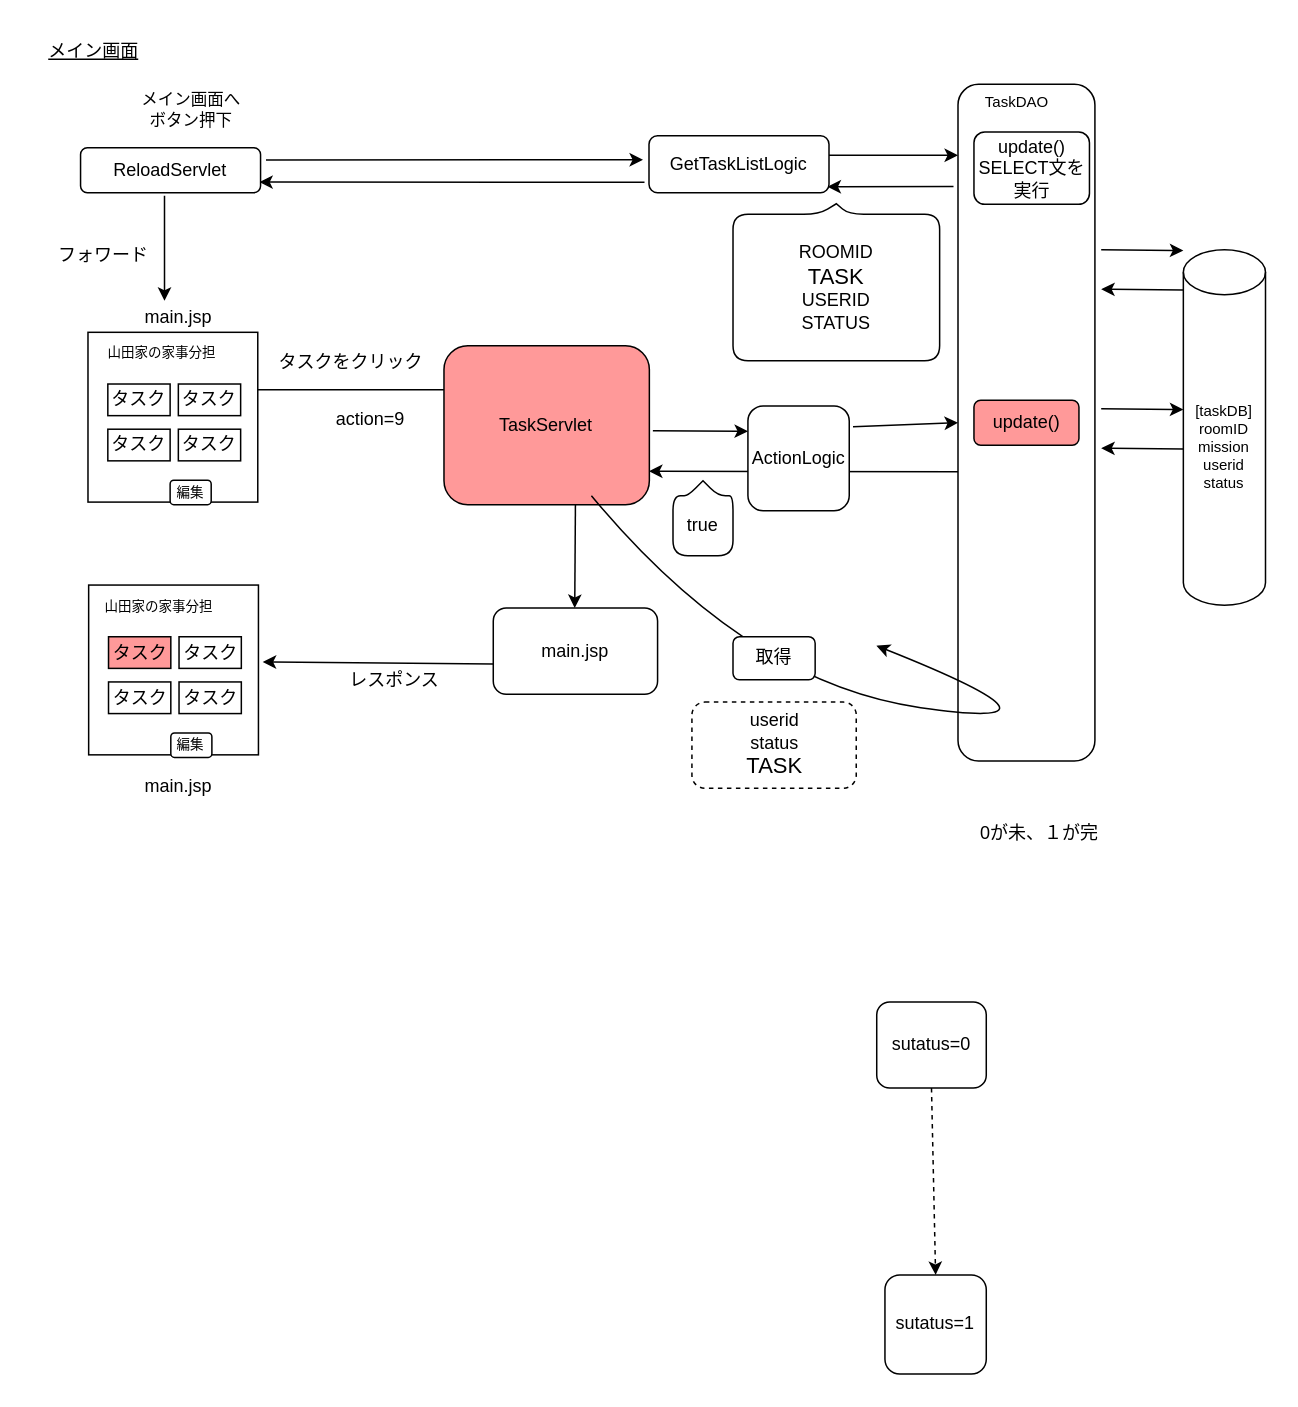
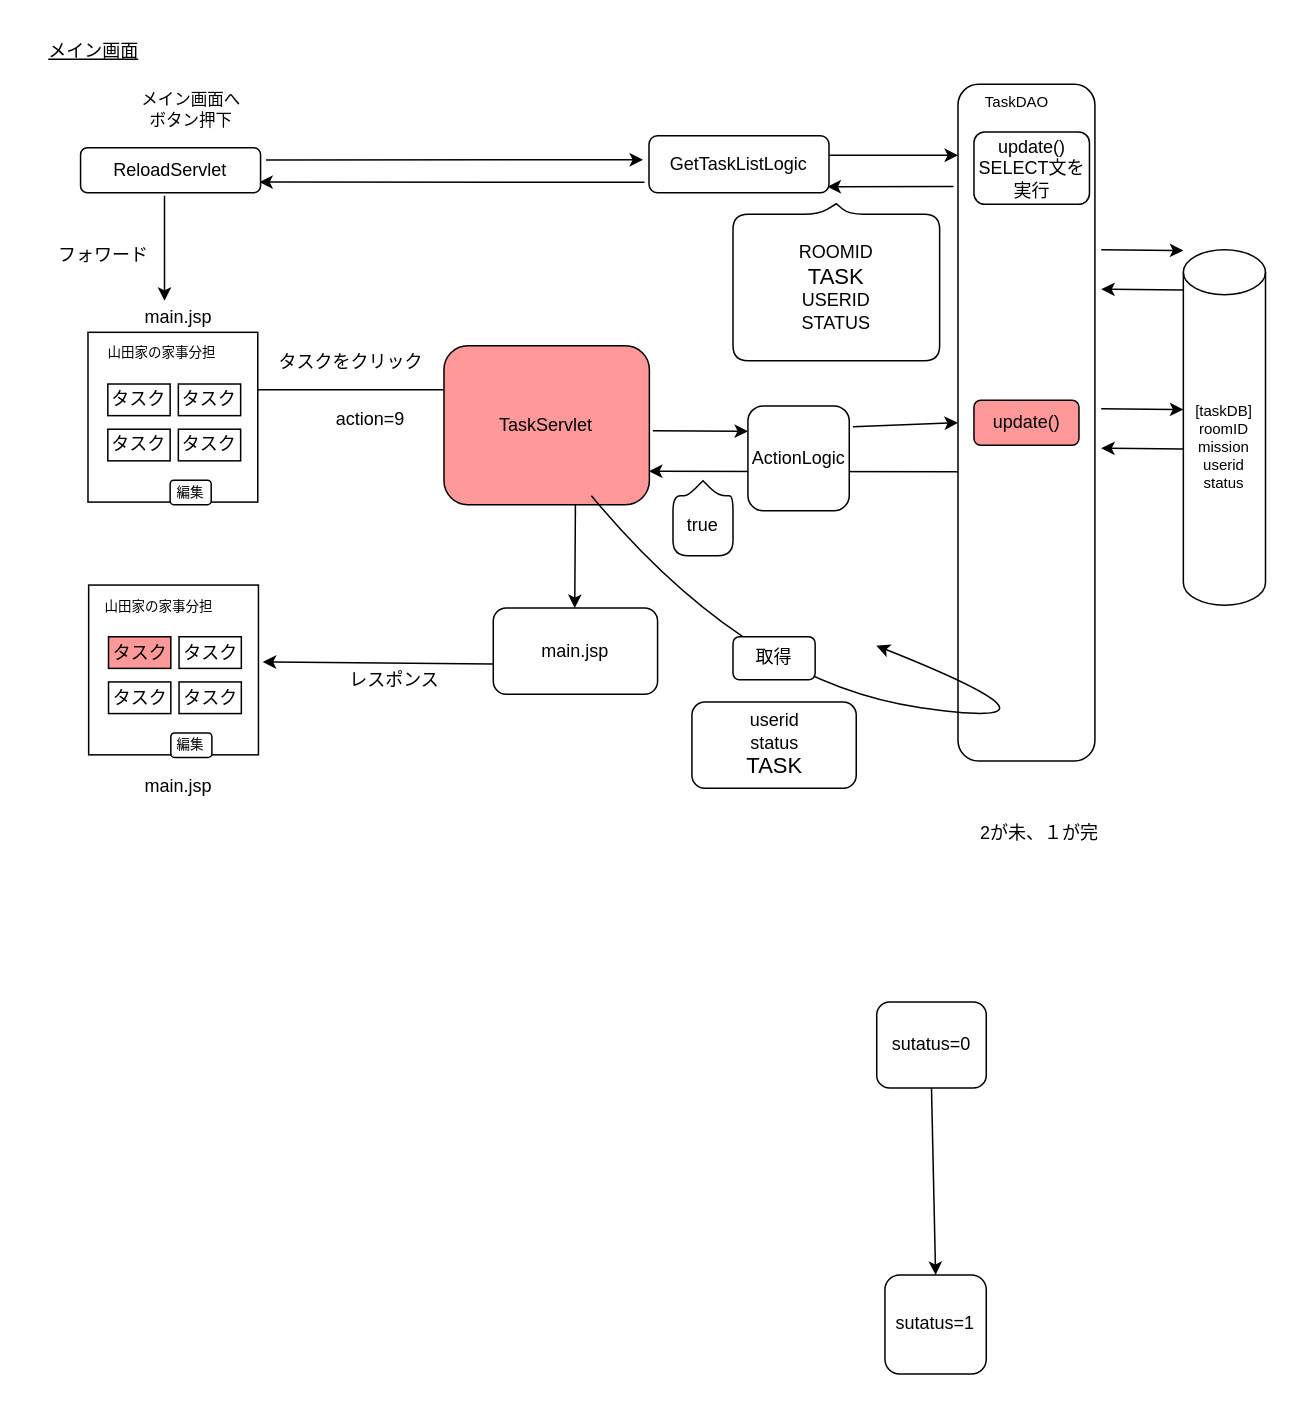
(774, 745) -> (774, 745)
(1040, 833) -> (1040, 833)
(933, 1175) -> (933, 1175)
